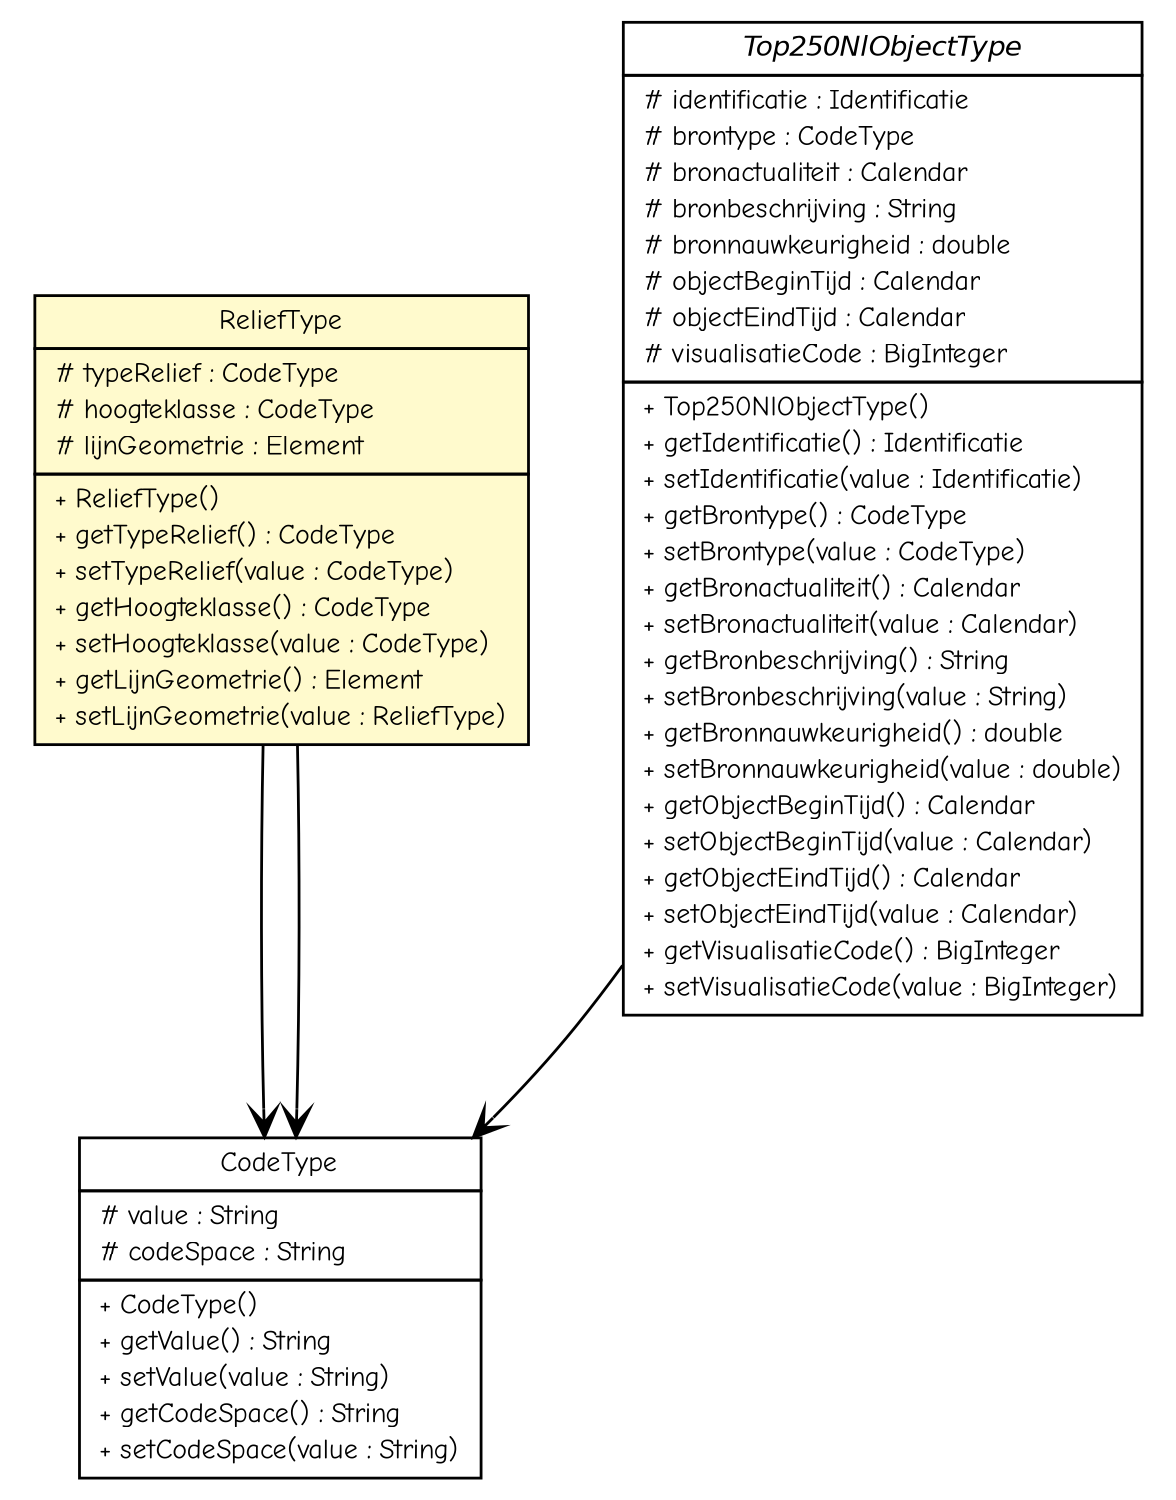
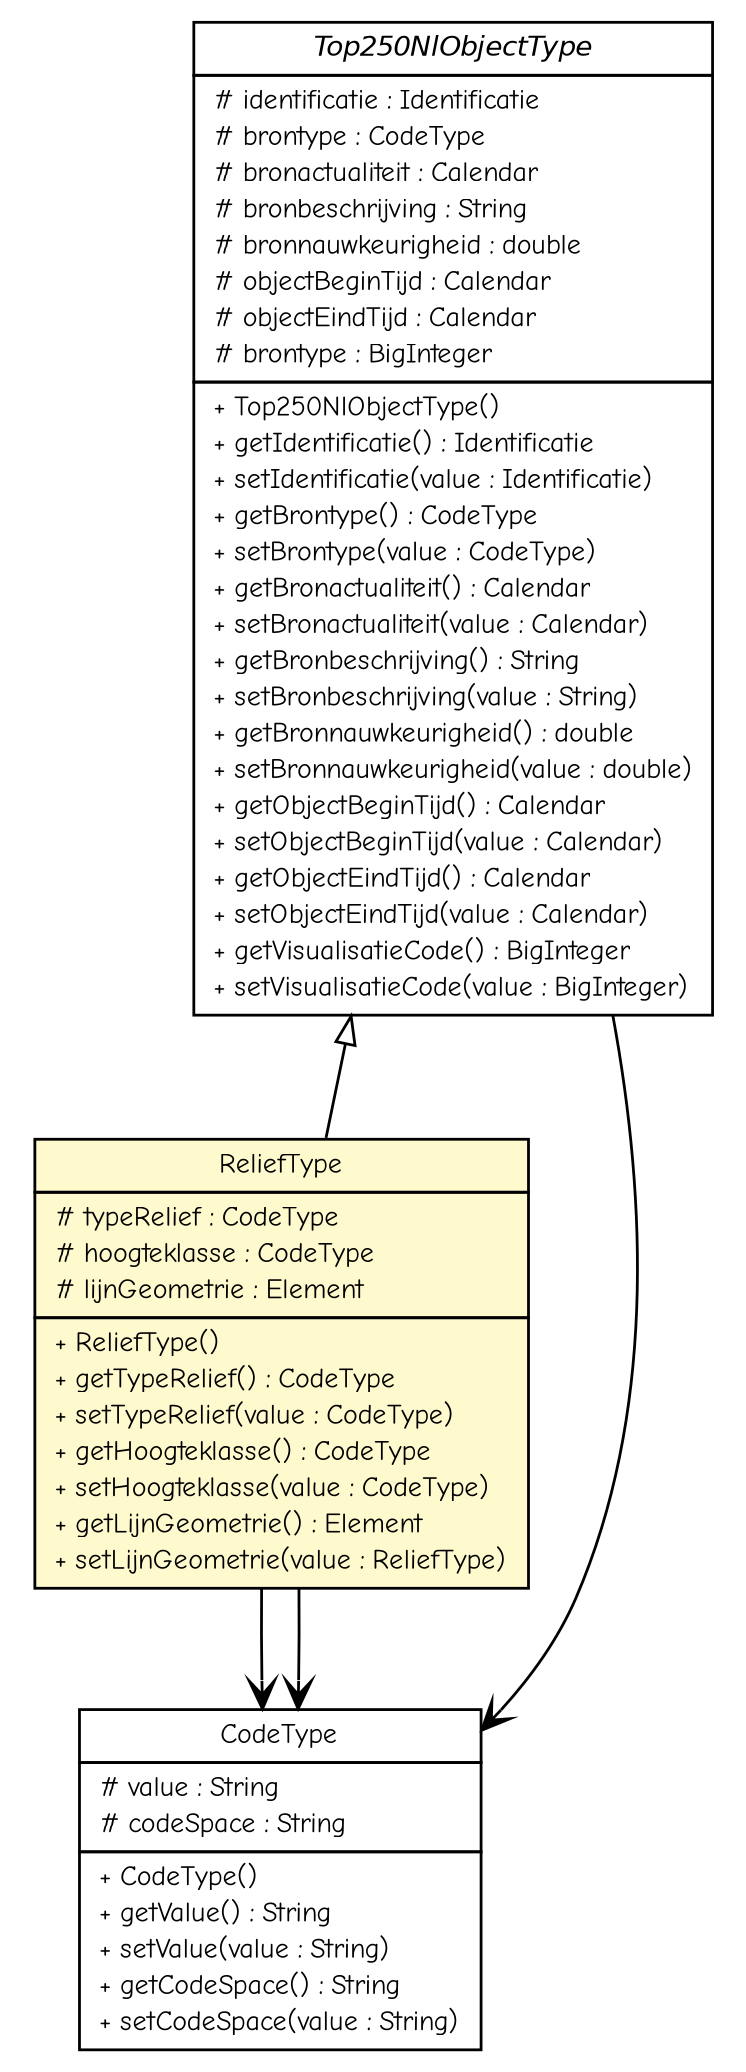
(826, 354) -> (353, 354)
none -> (336, 1091)
